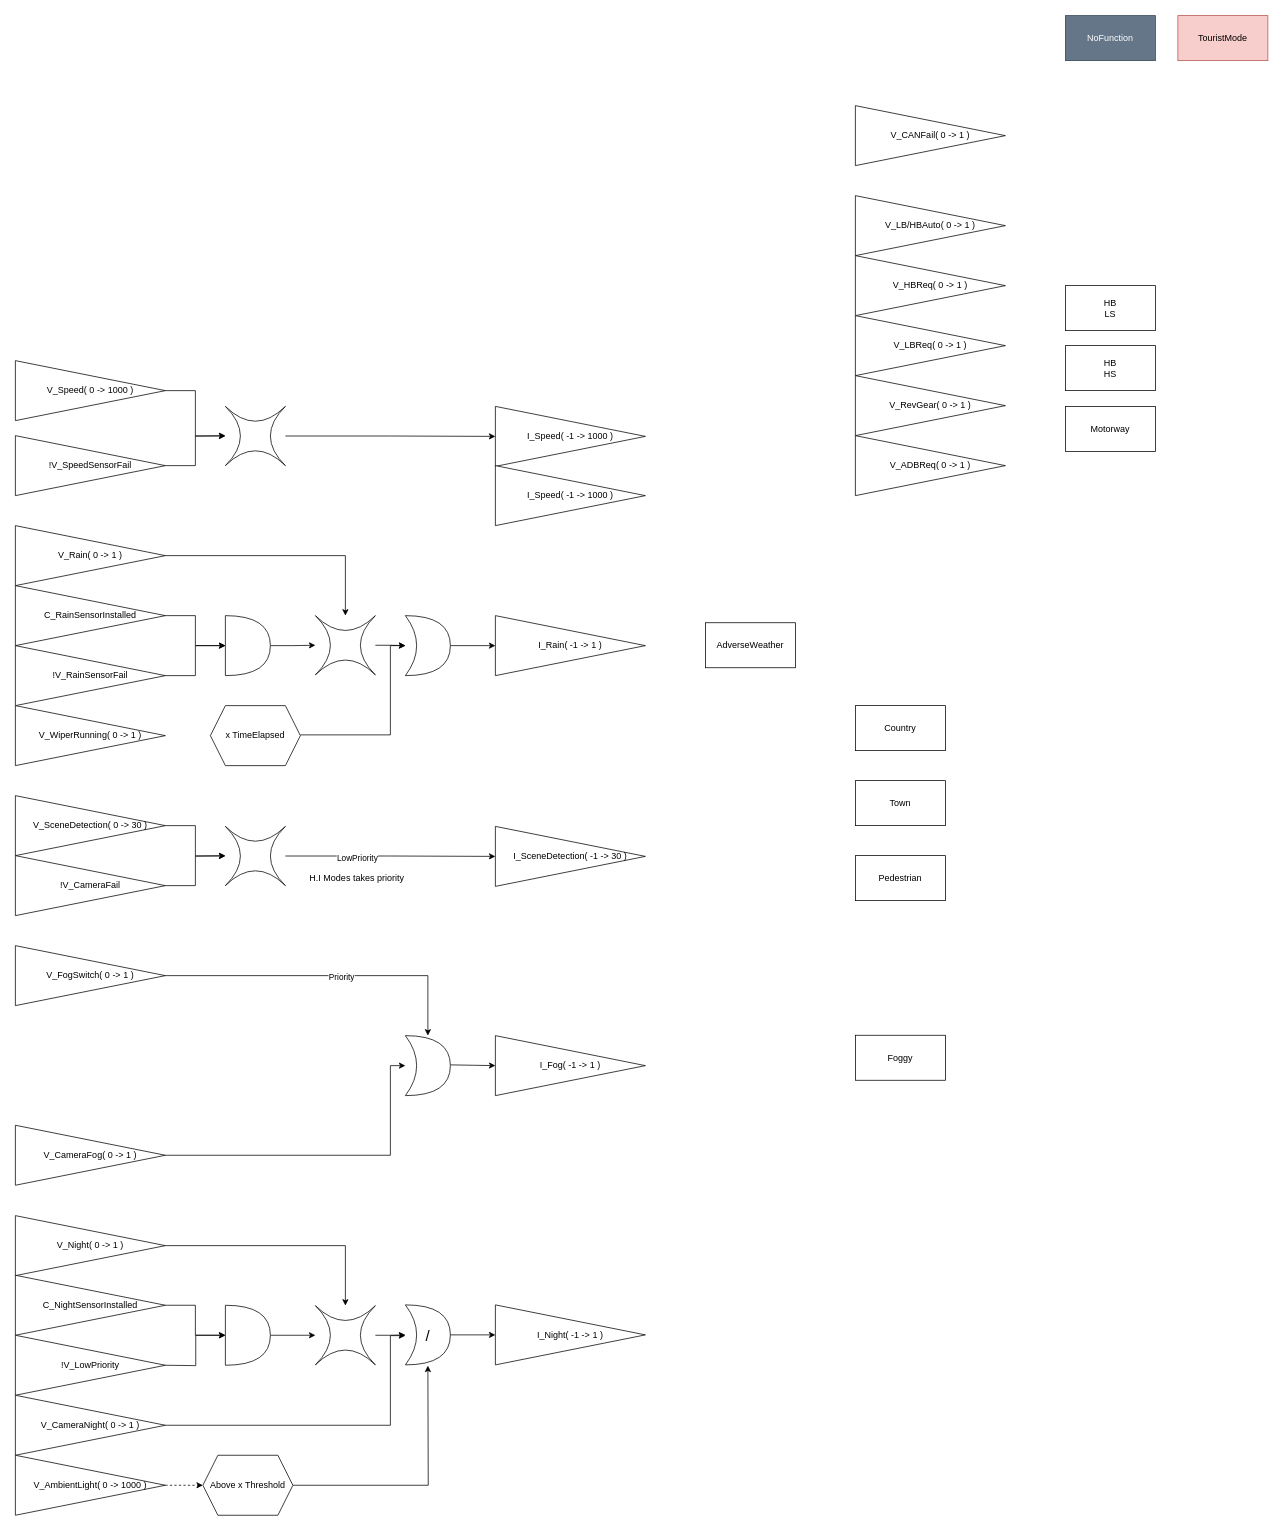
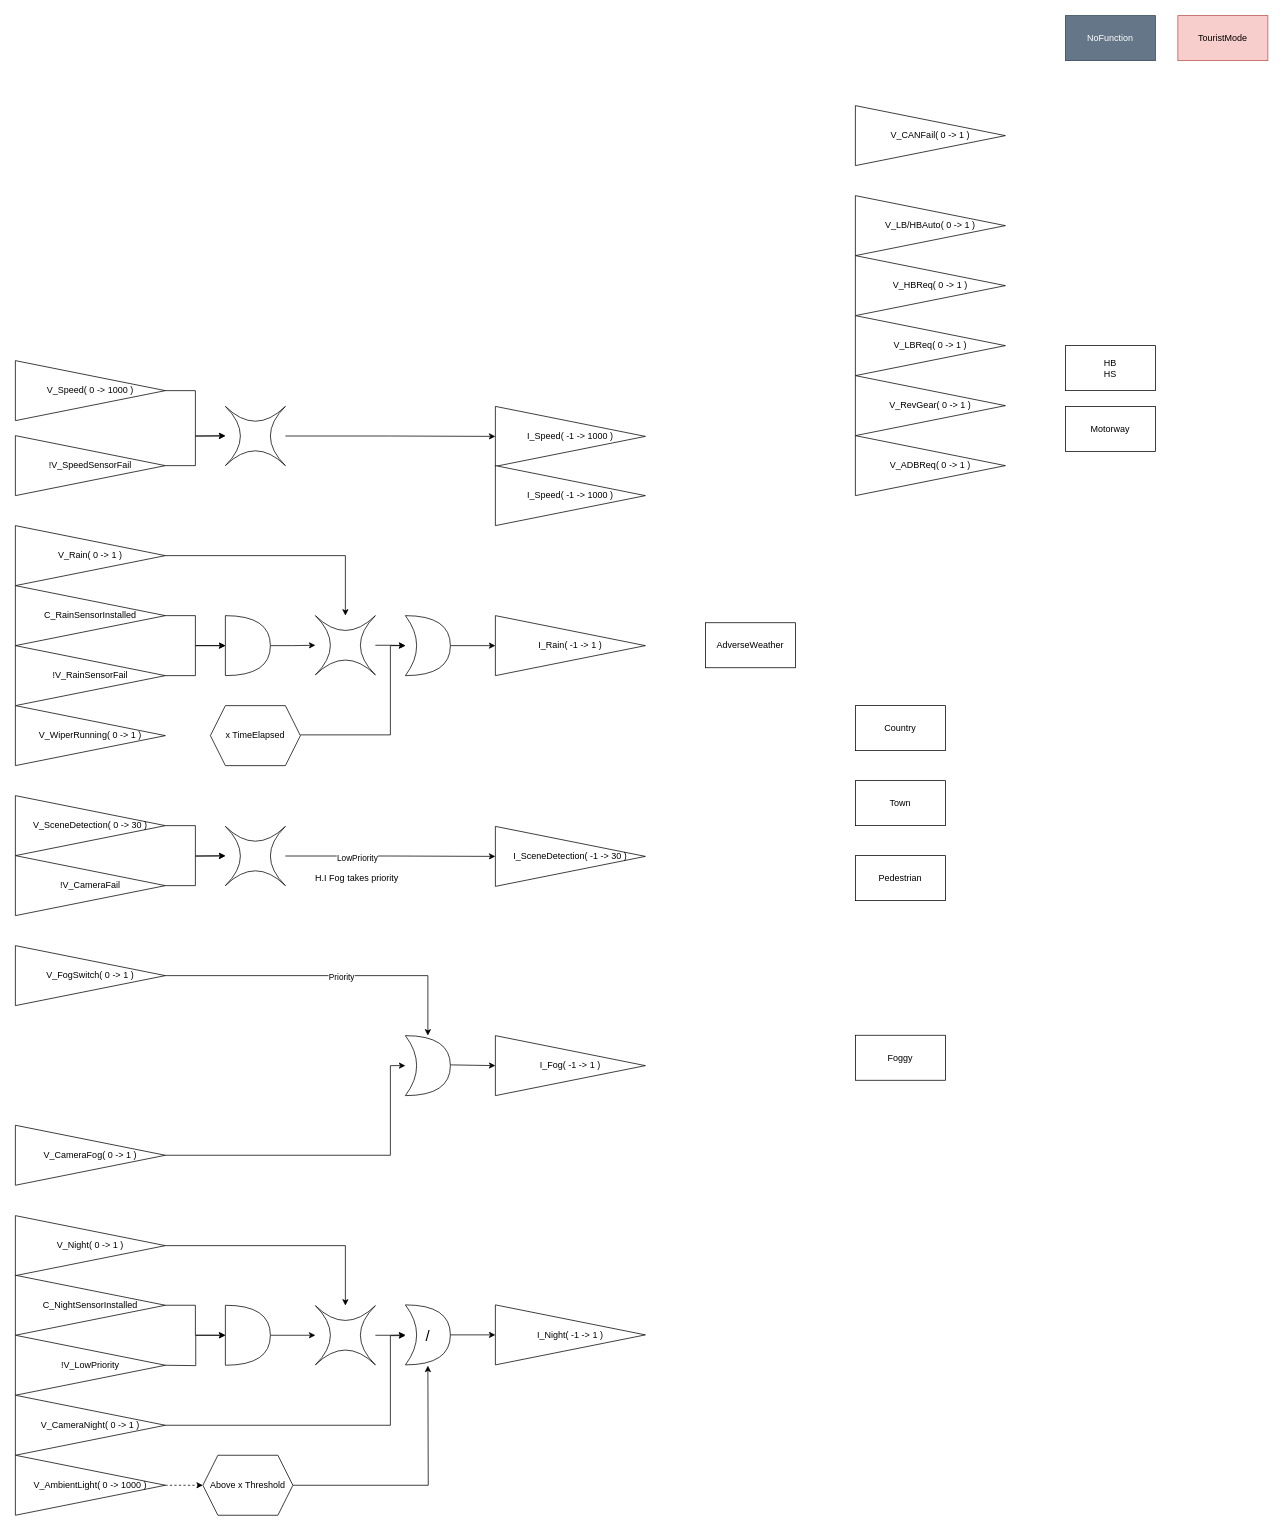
(1110, 308) -> none
(357, 878) -> (357, 878)
